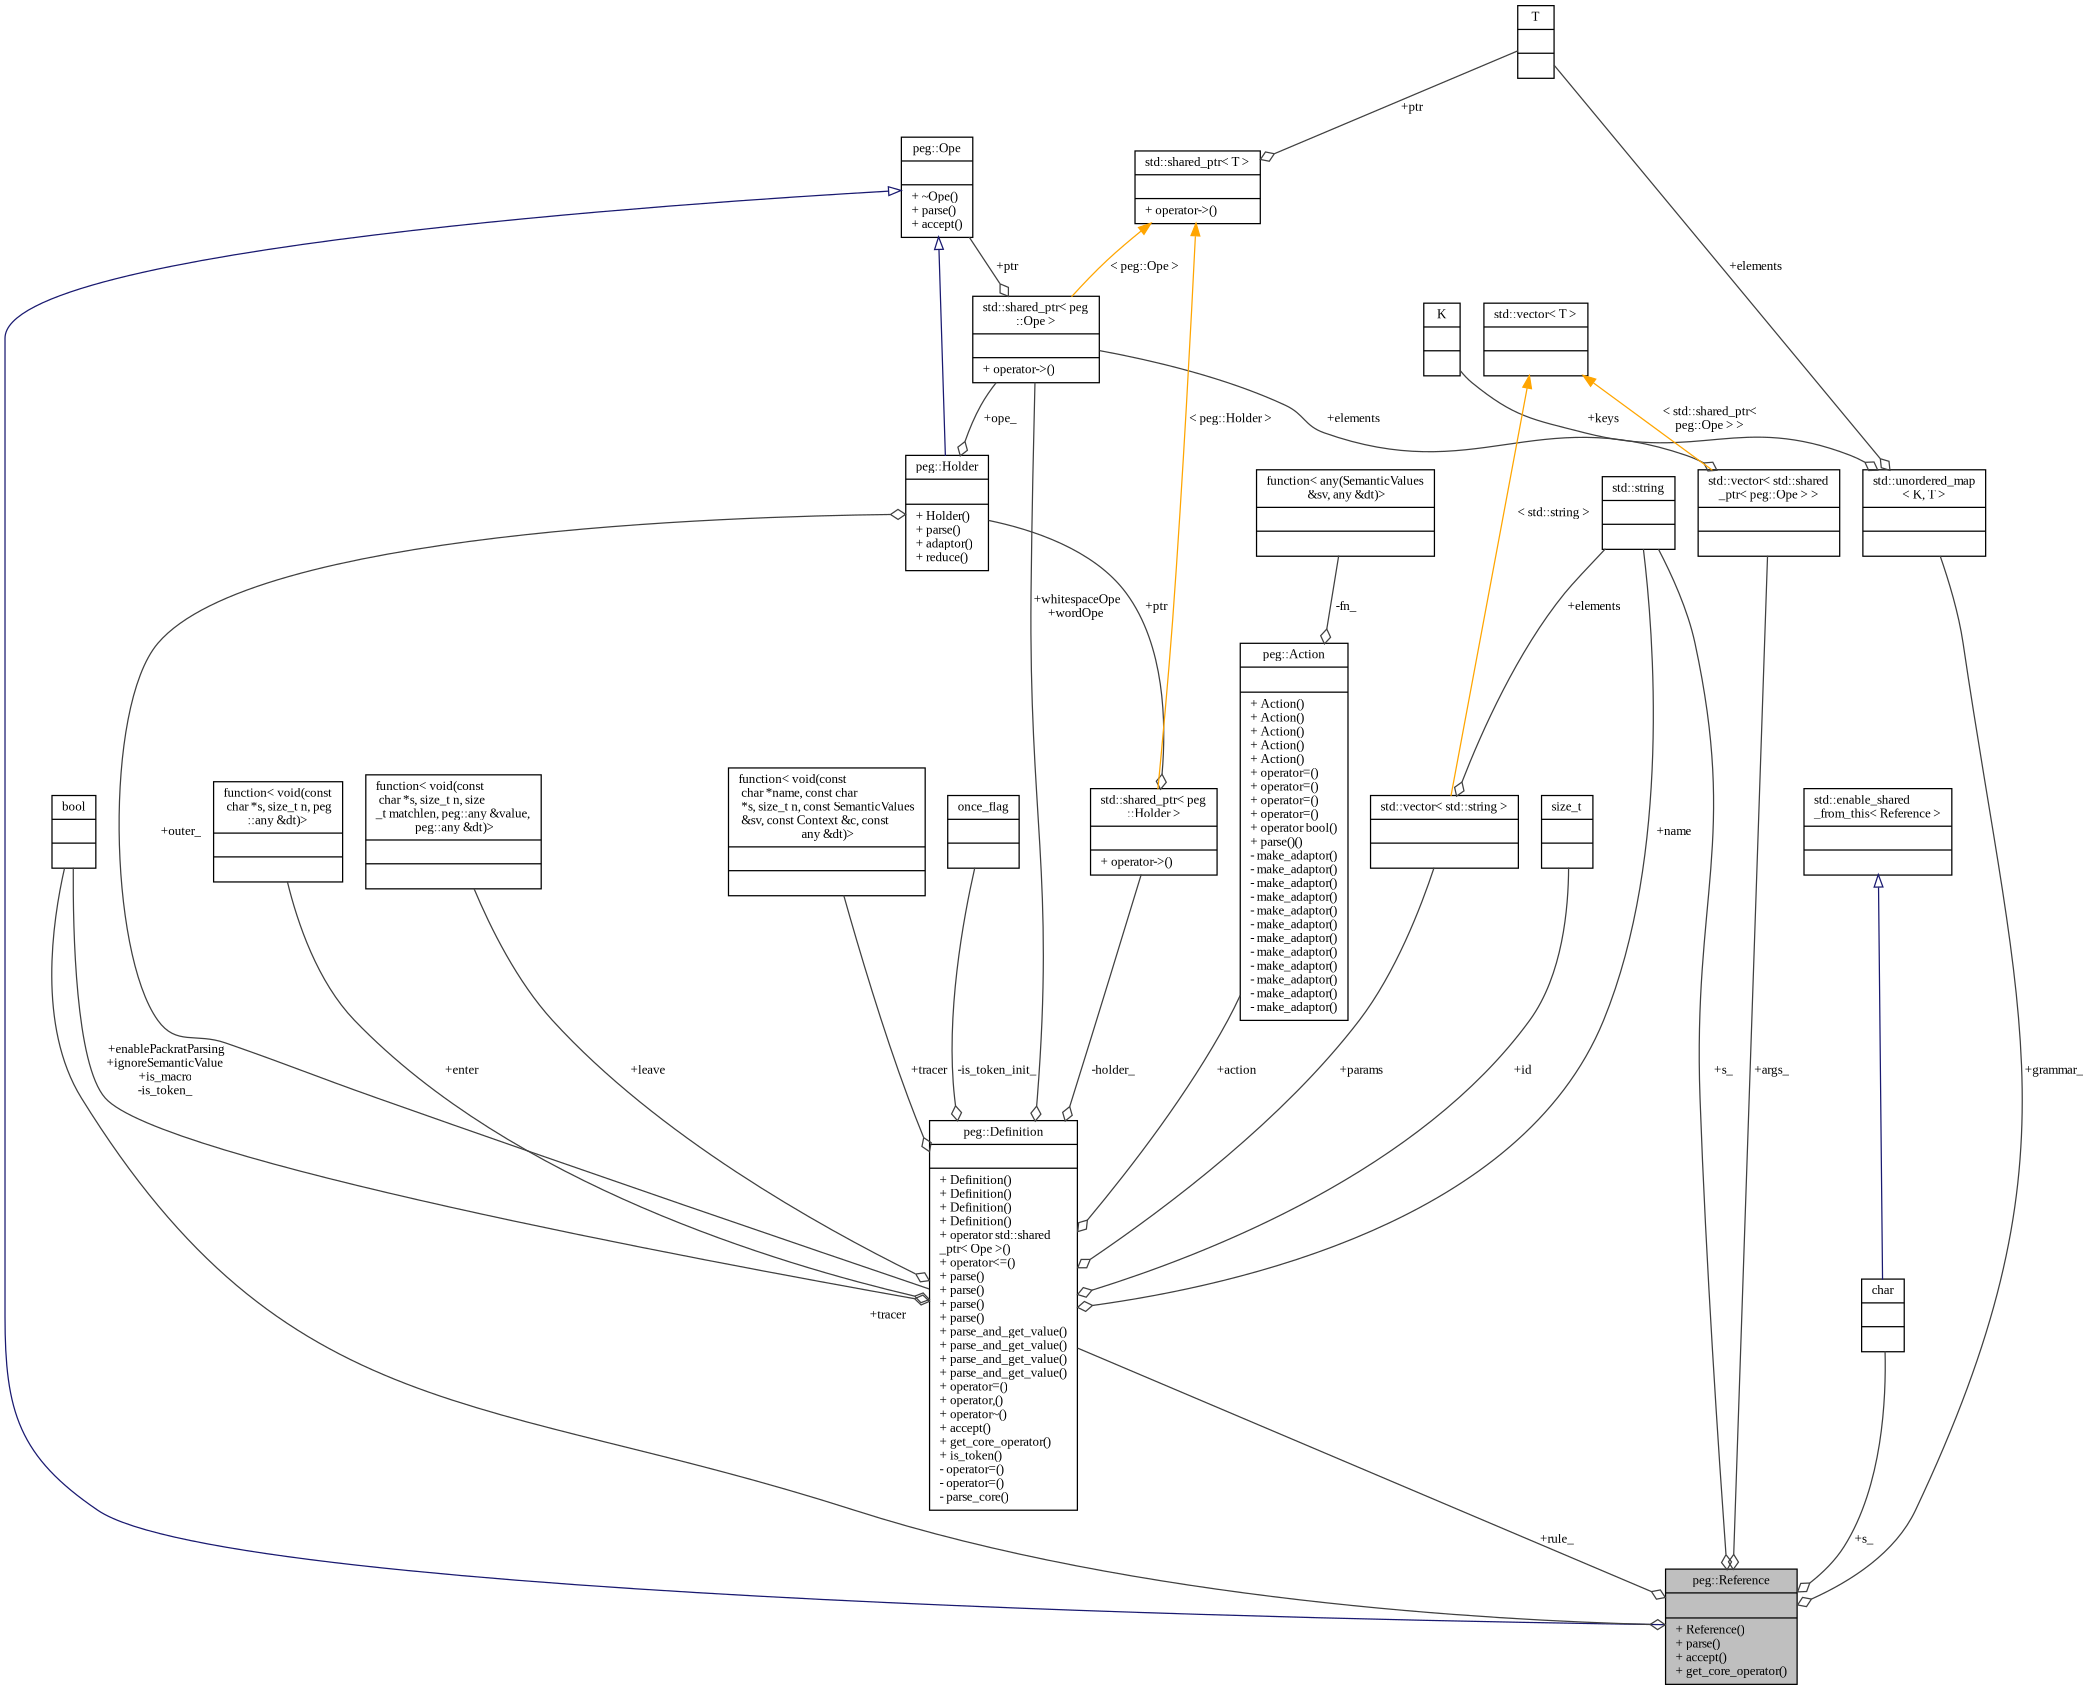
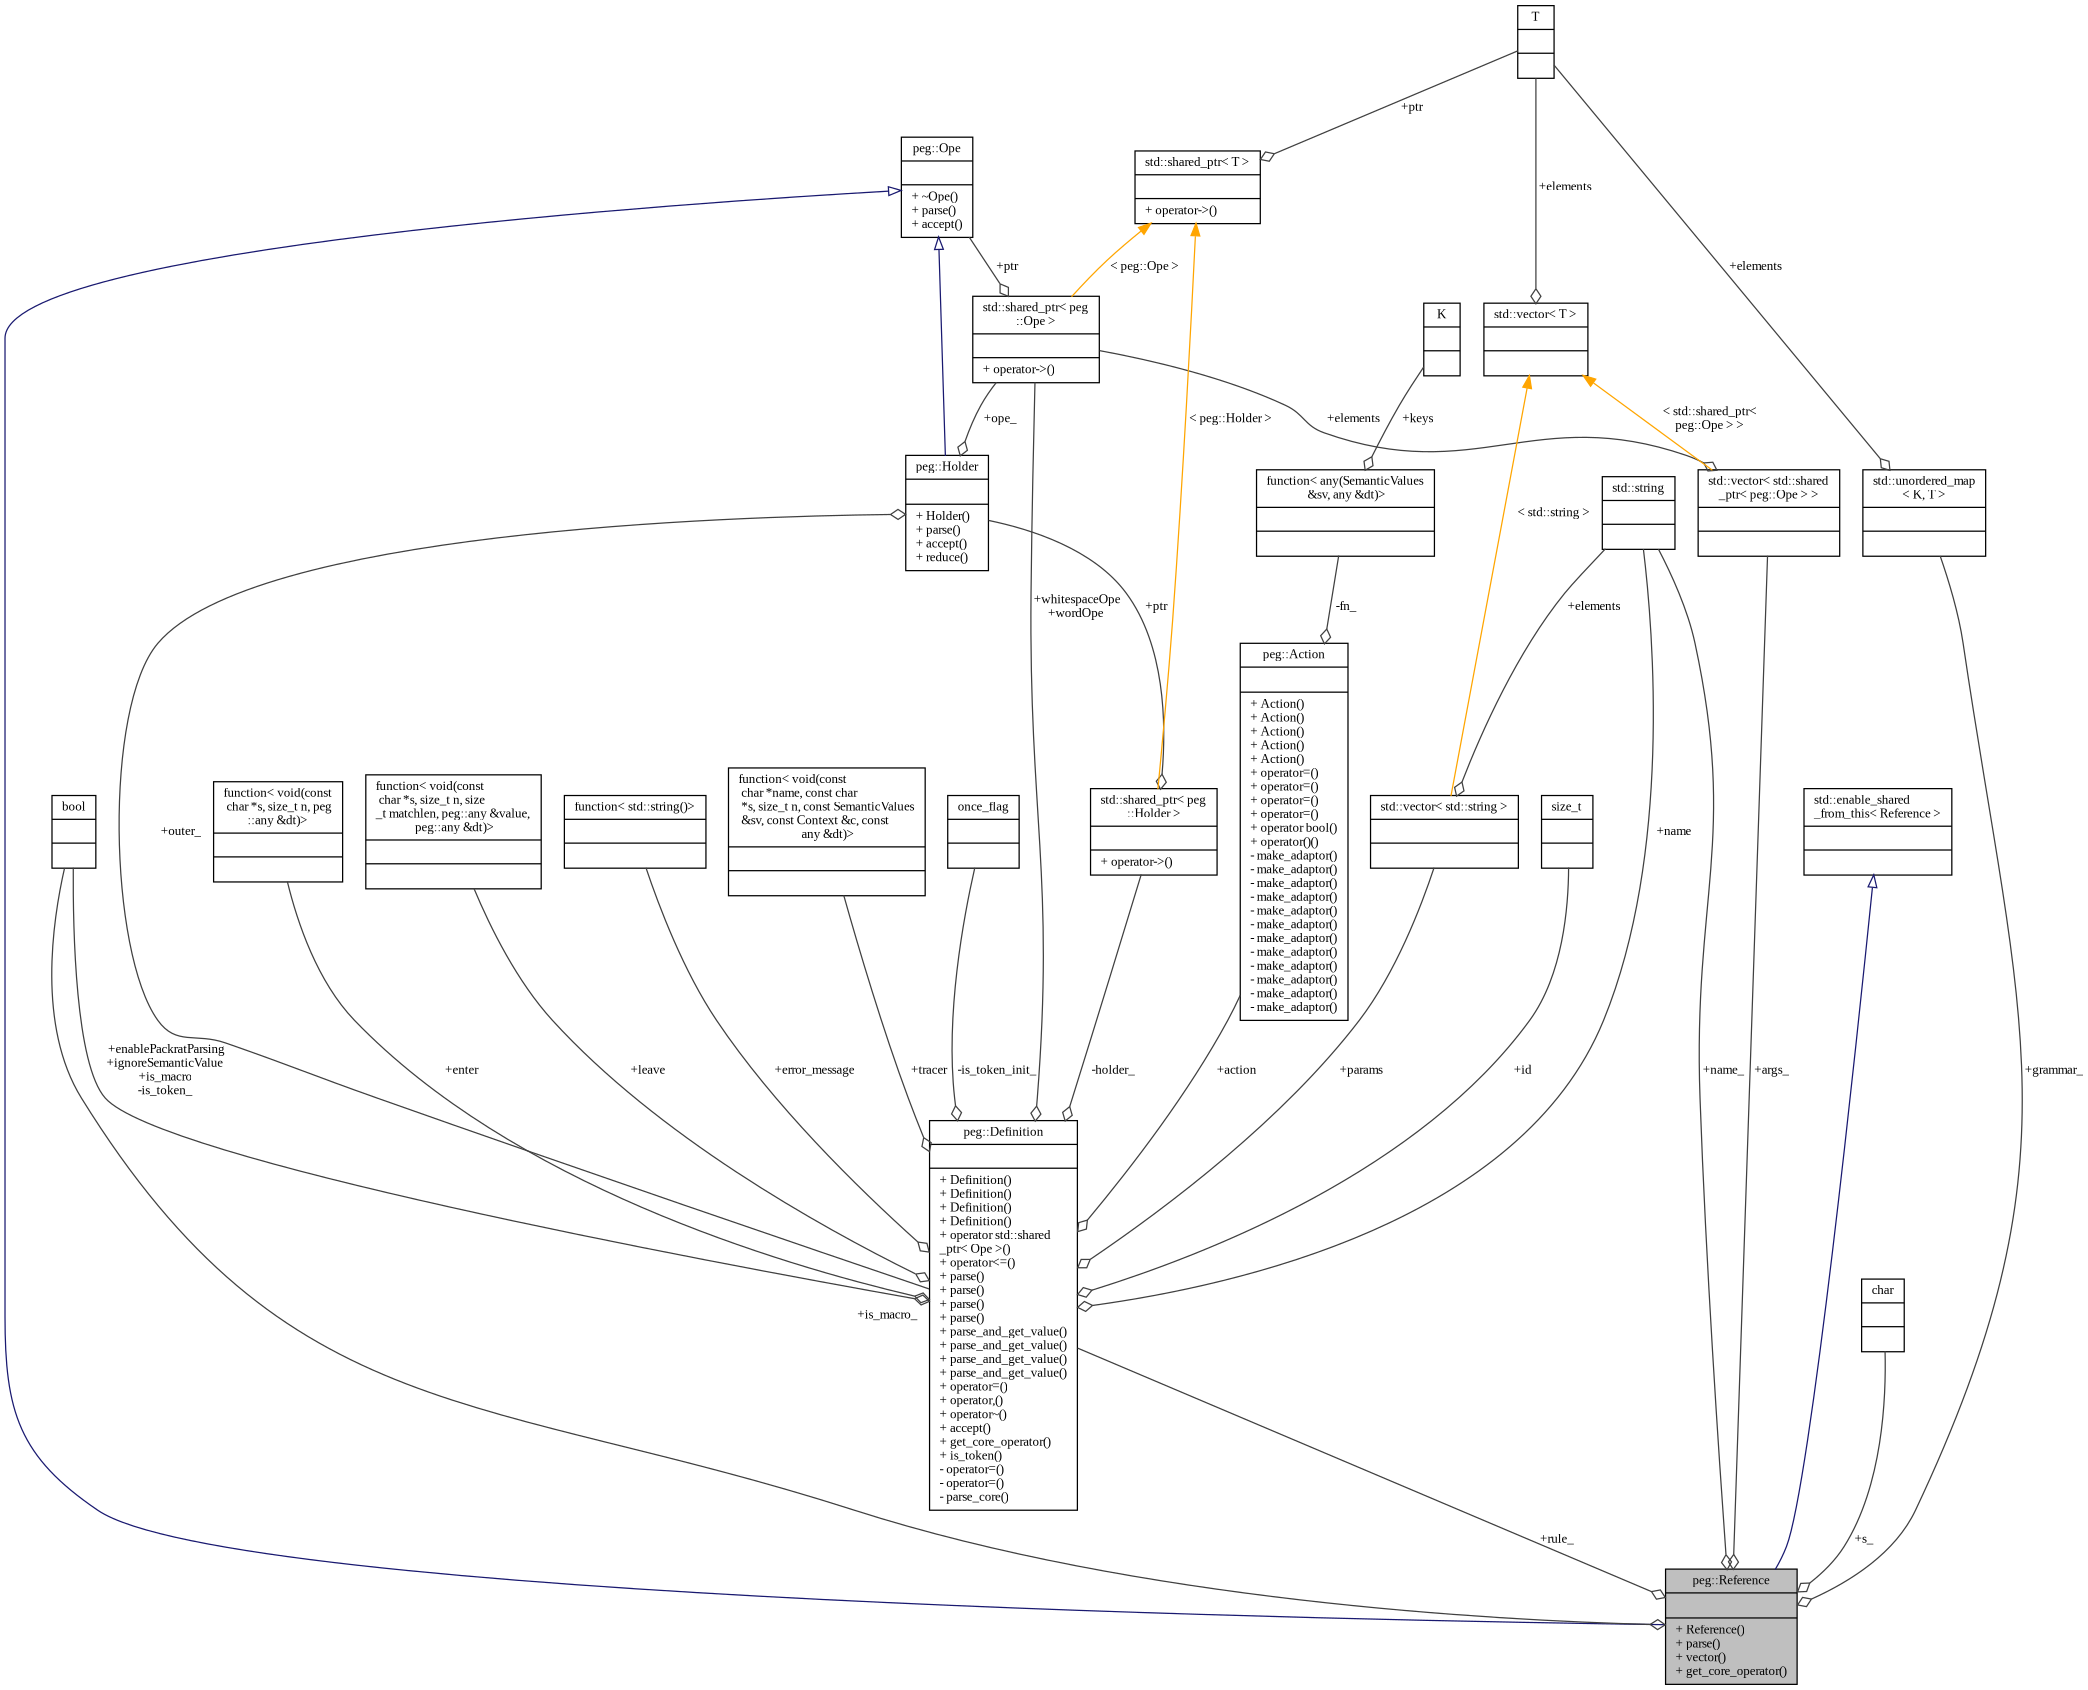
none -> (1536, 183)
(1687, 442) -> (1396, 411)
(945, 544) -> (941, 544)
none -> (635, 832)
(1277, 842) -> (1285, 842)
(1723, 1070) -> (1723, 1070)
(1881, 1083) -> (1835, 1231)
(886, 1315) -> (886, 1315)
(1701, 1657) -> (1701, 1657)
